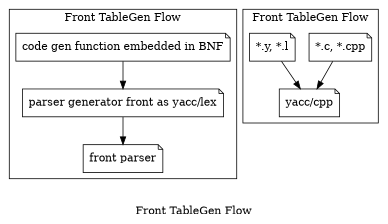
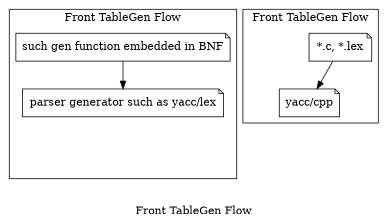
(123, 47) -> (123, 47)
(272, 47) -> none
(340, 47) -> (340, 47)
(123, 103) -> (123, 103)
(123, 159) -> none
